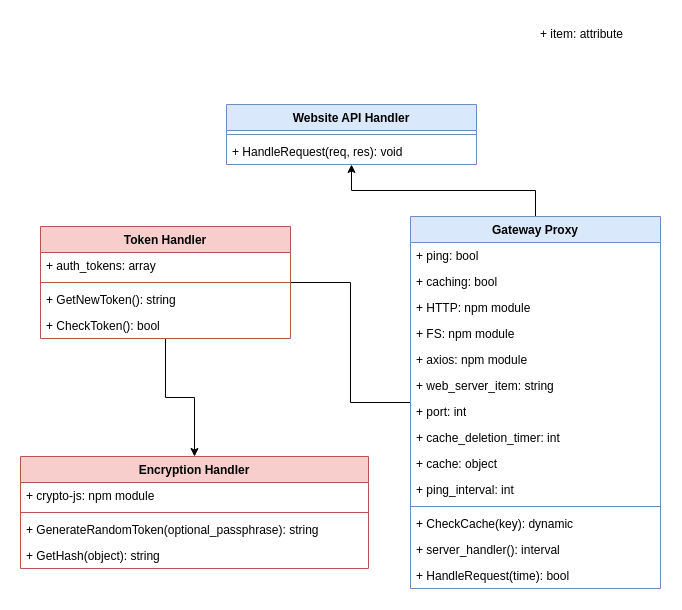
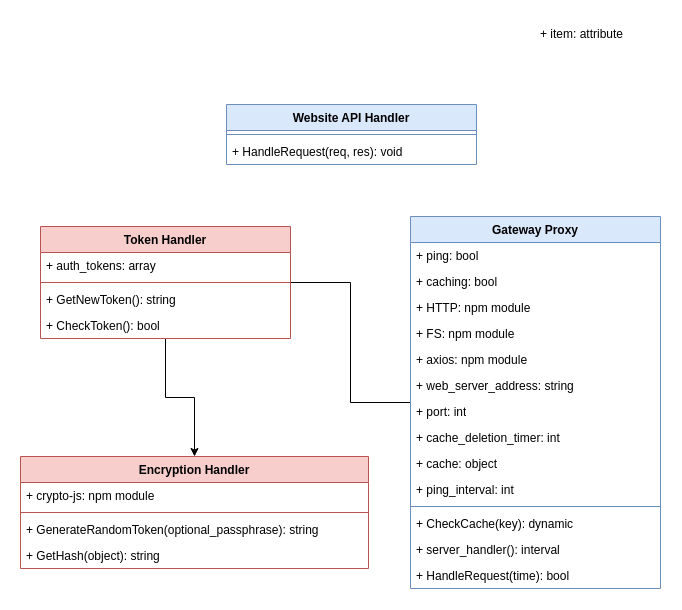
(448, 191) -> none
(493, 387) -> (504, 387)
